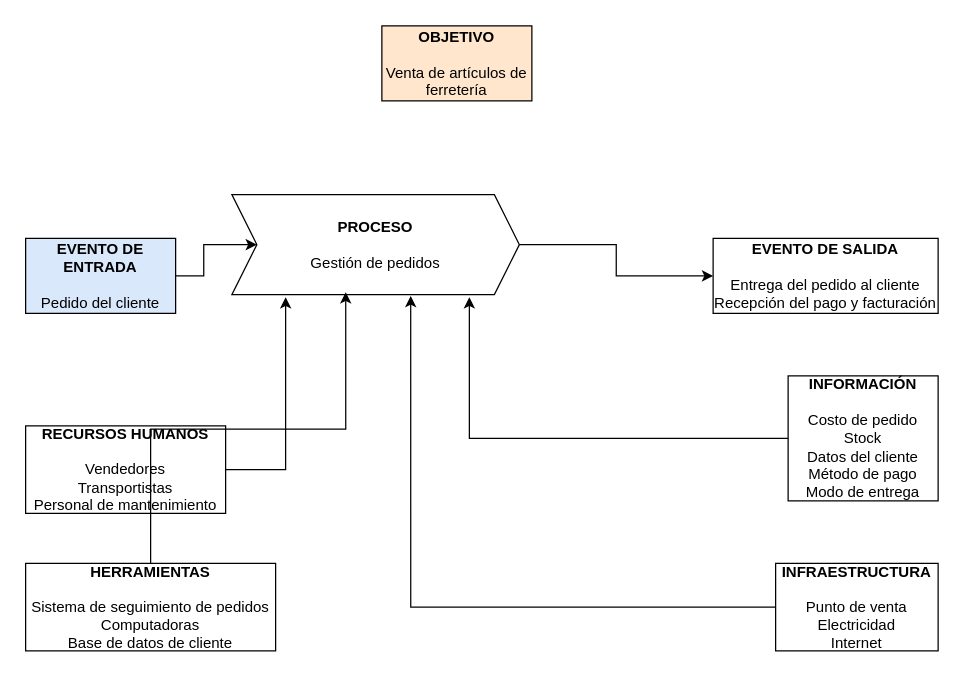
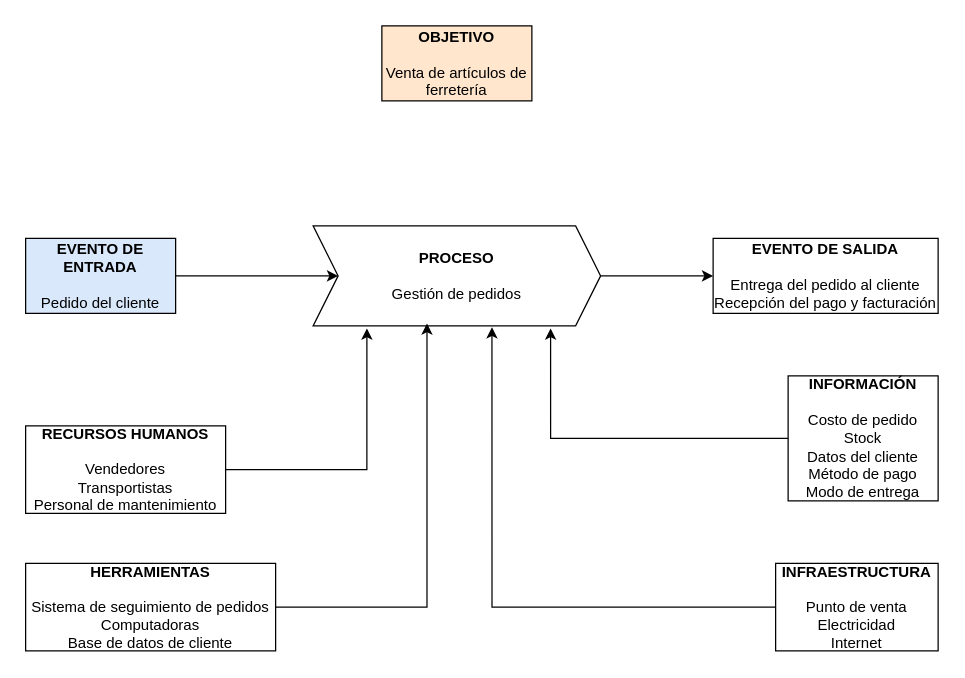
(376, 244) -> (457, 276)
